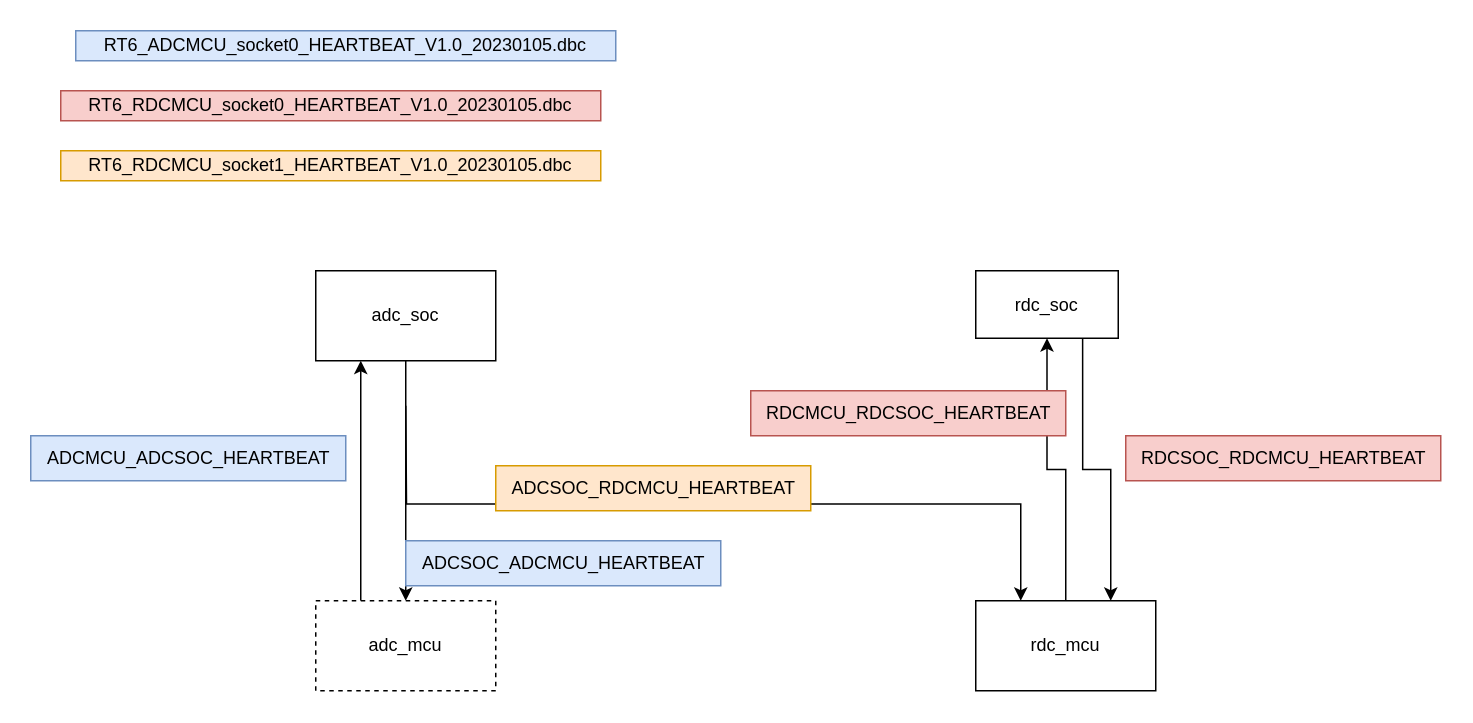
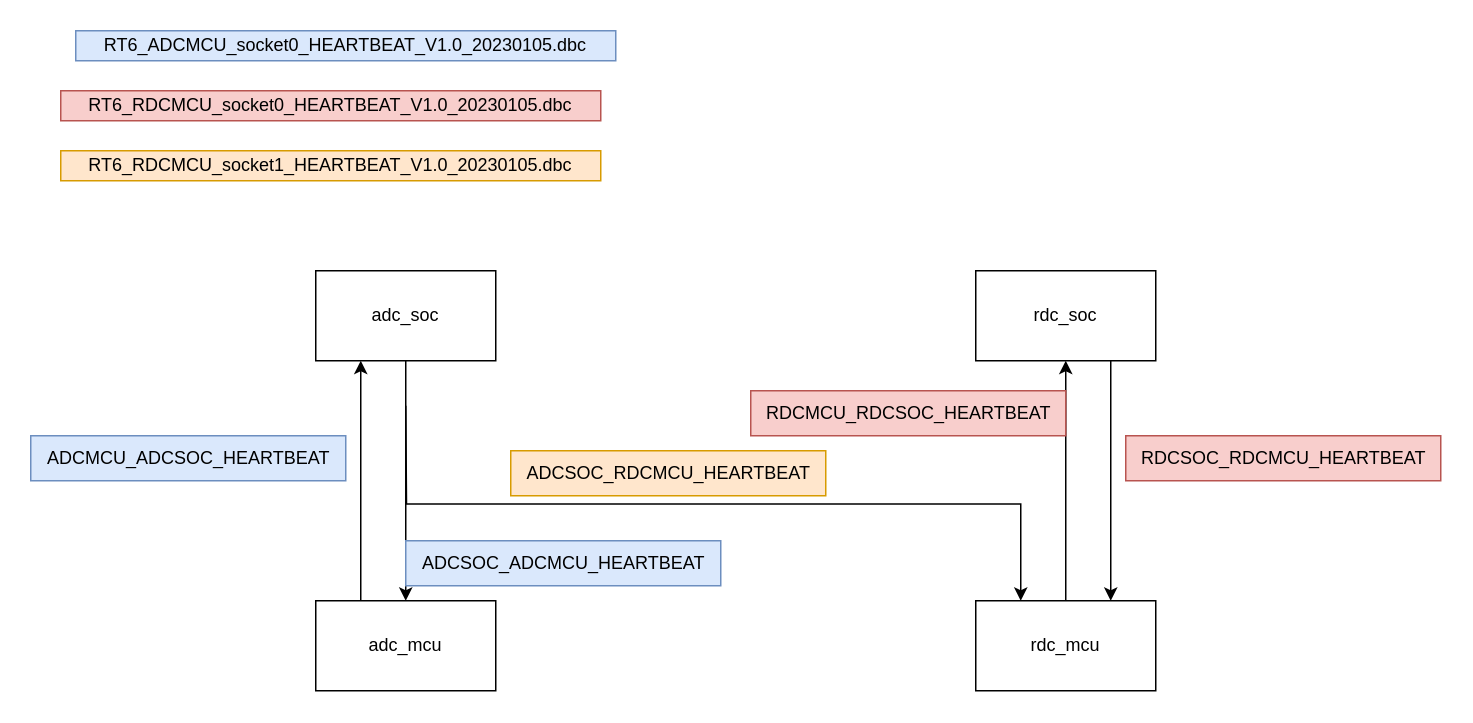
(1047, 305) -> (1066, 316)
(653, 488) -> (668, 473)
(406, 646) -> (406, 646)
